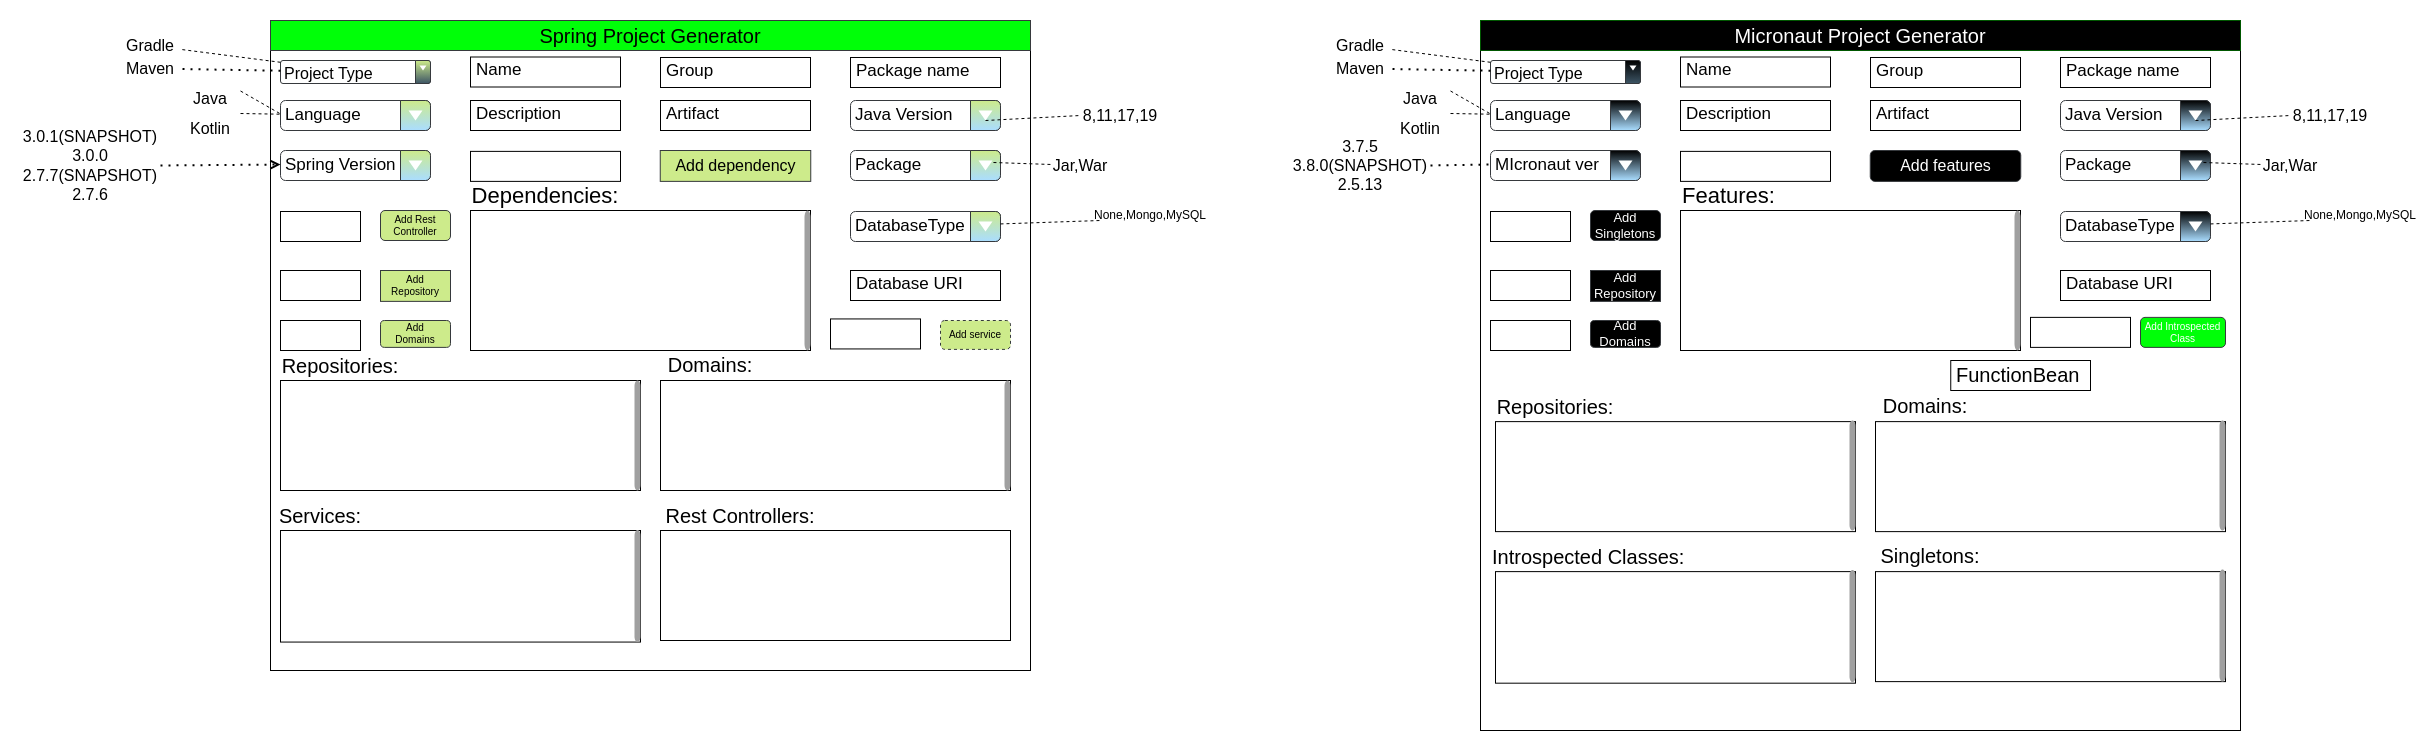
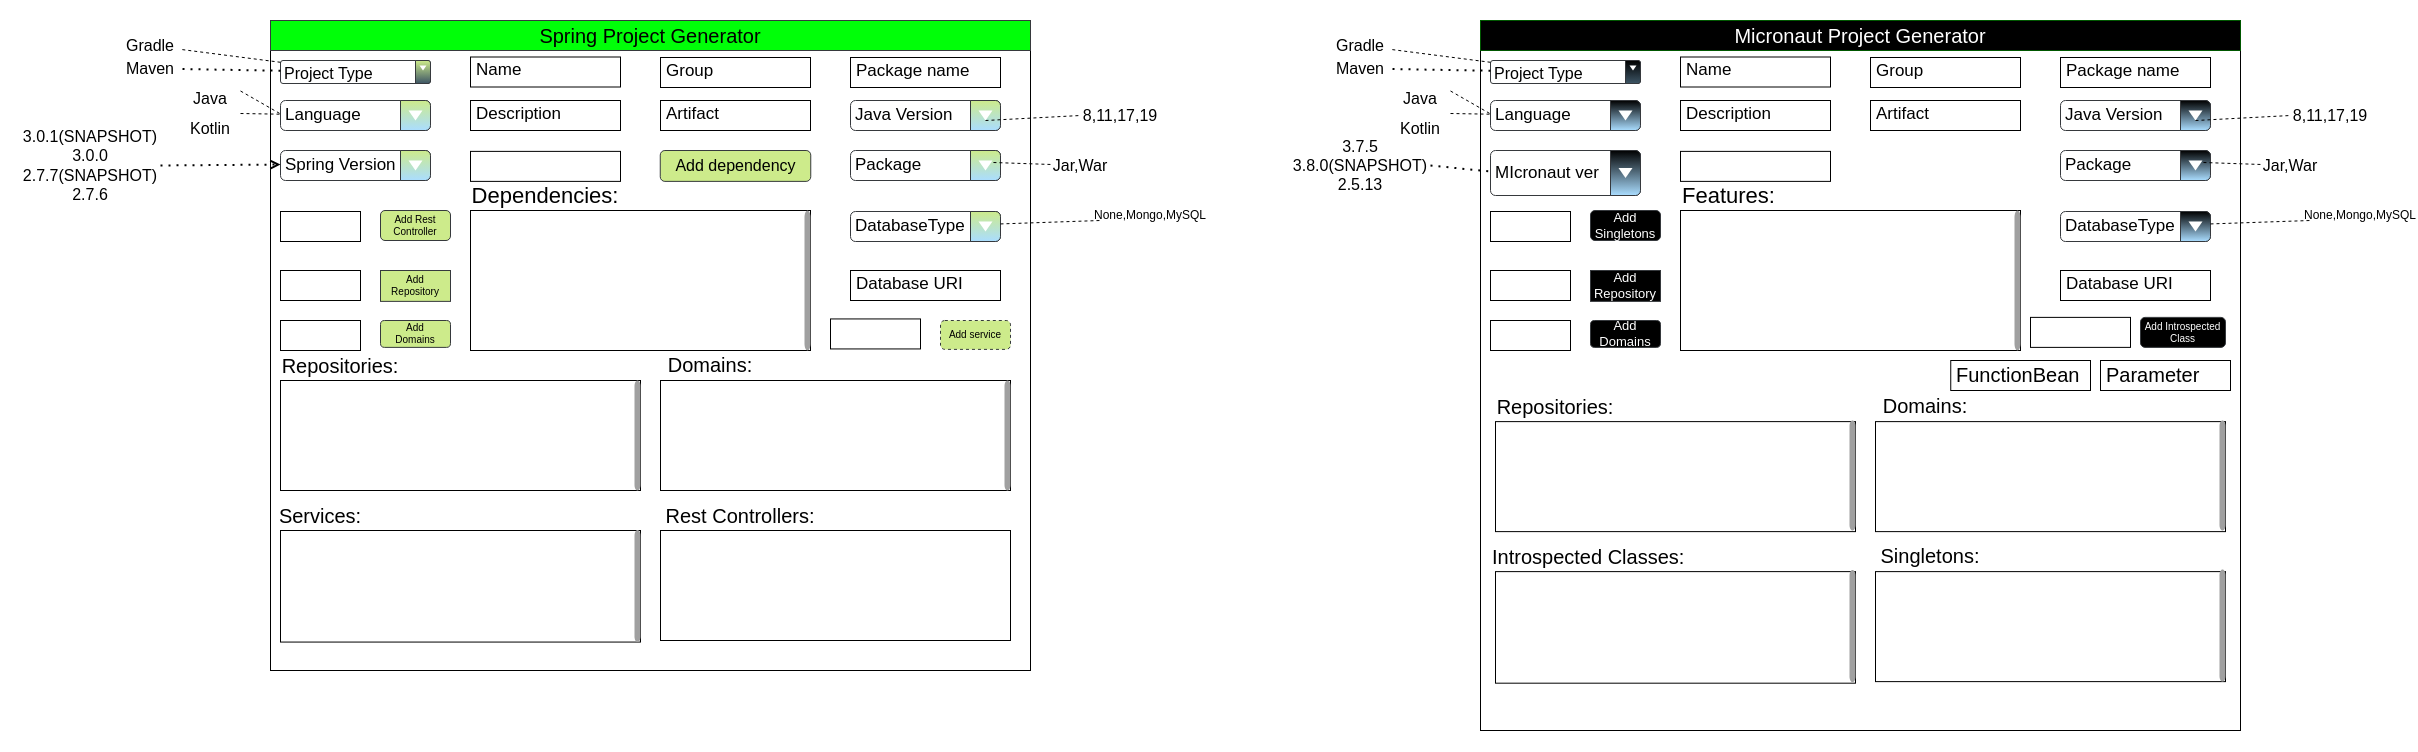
(736, 166) -> (736, 166)
(1566, 166) -> (1566, 173)
(1946, 166) -> none
(2183, 332) -> (2183, 332)
none -> (2166, 376)
